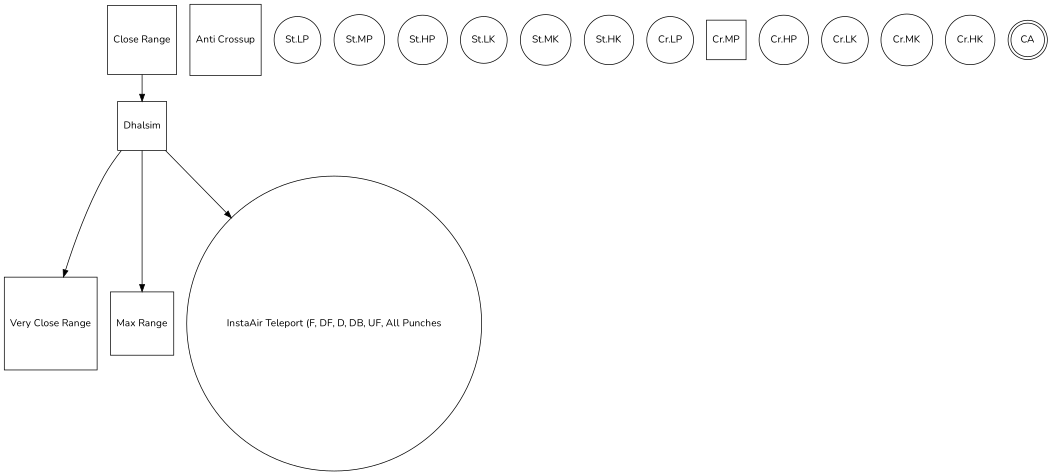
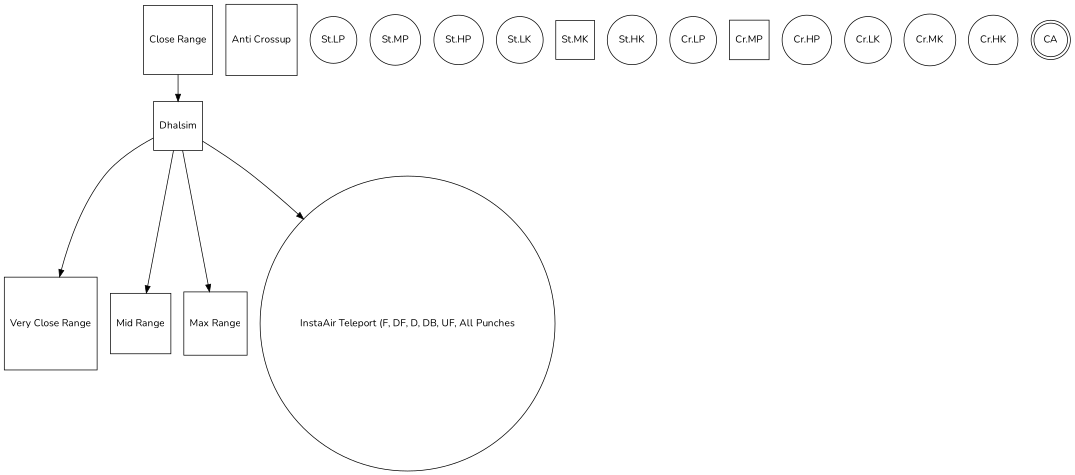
(546, 40) -> (575, 40)
none -> (141, 324)
